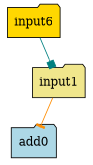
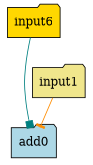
(45, 49) -> (25, 78)
